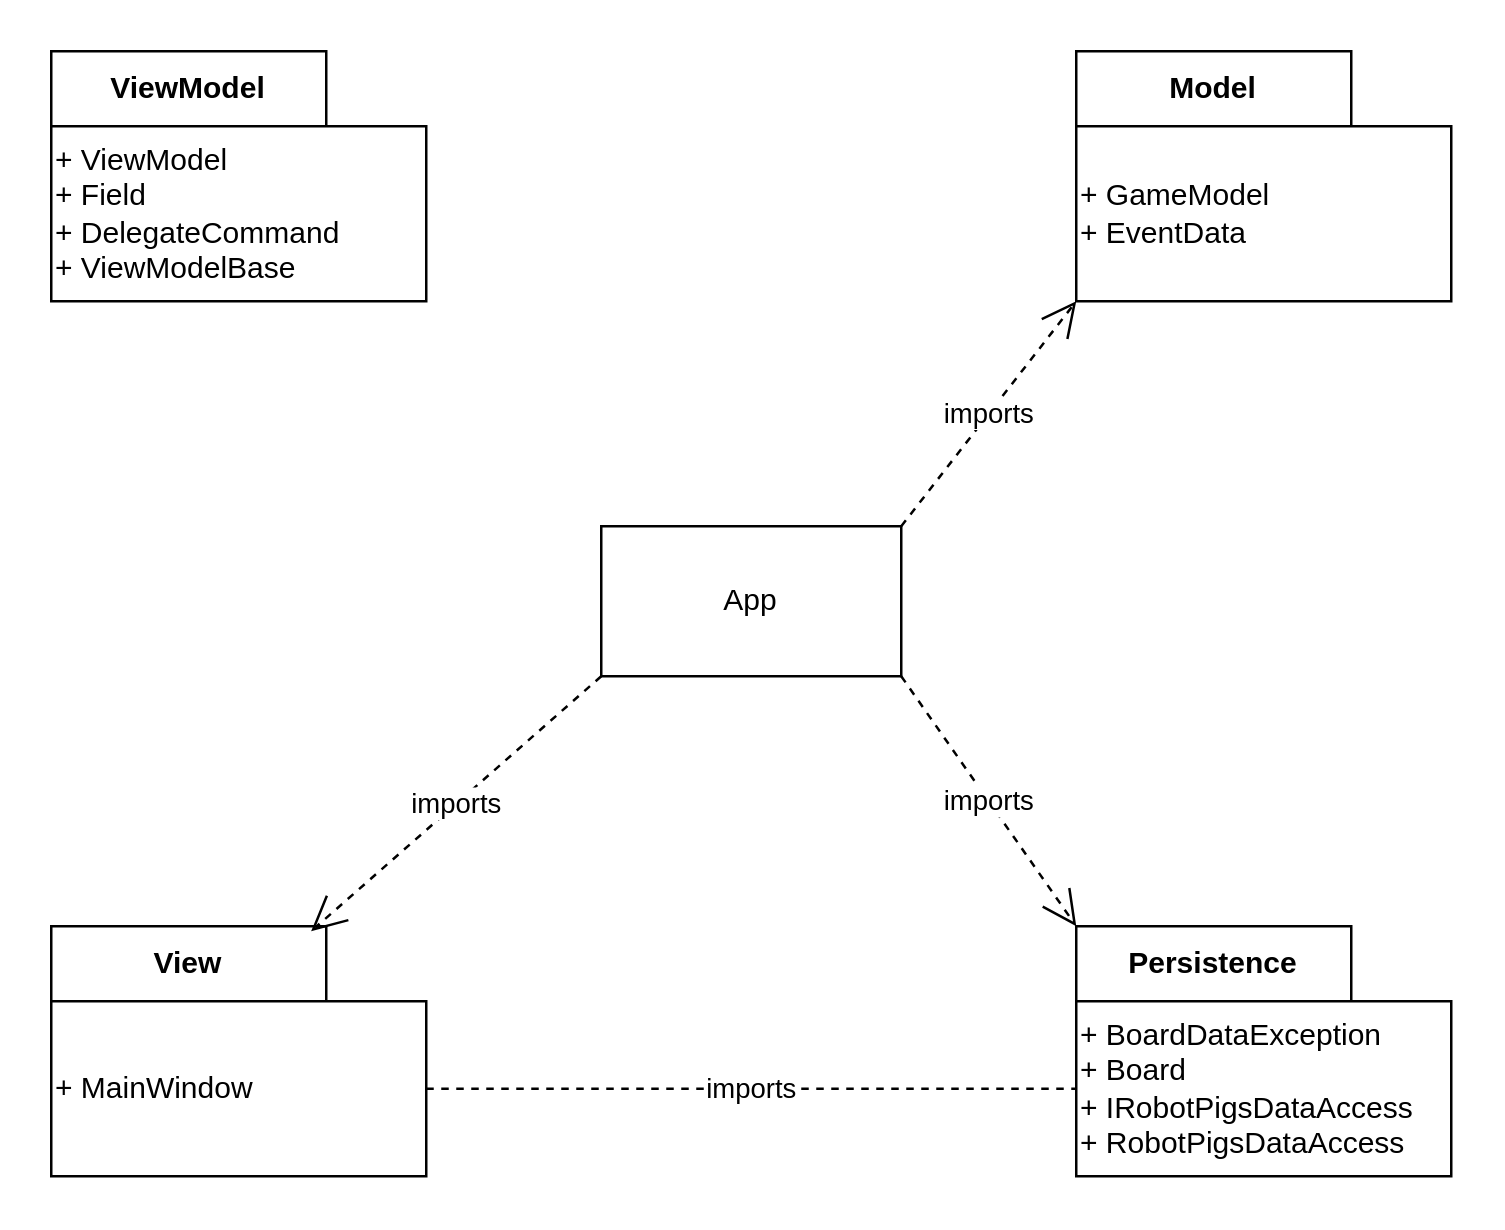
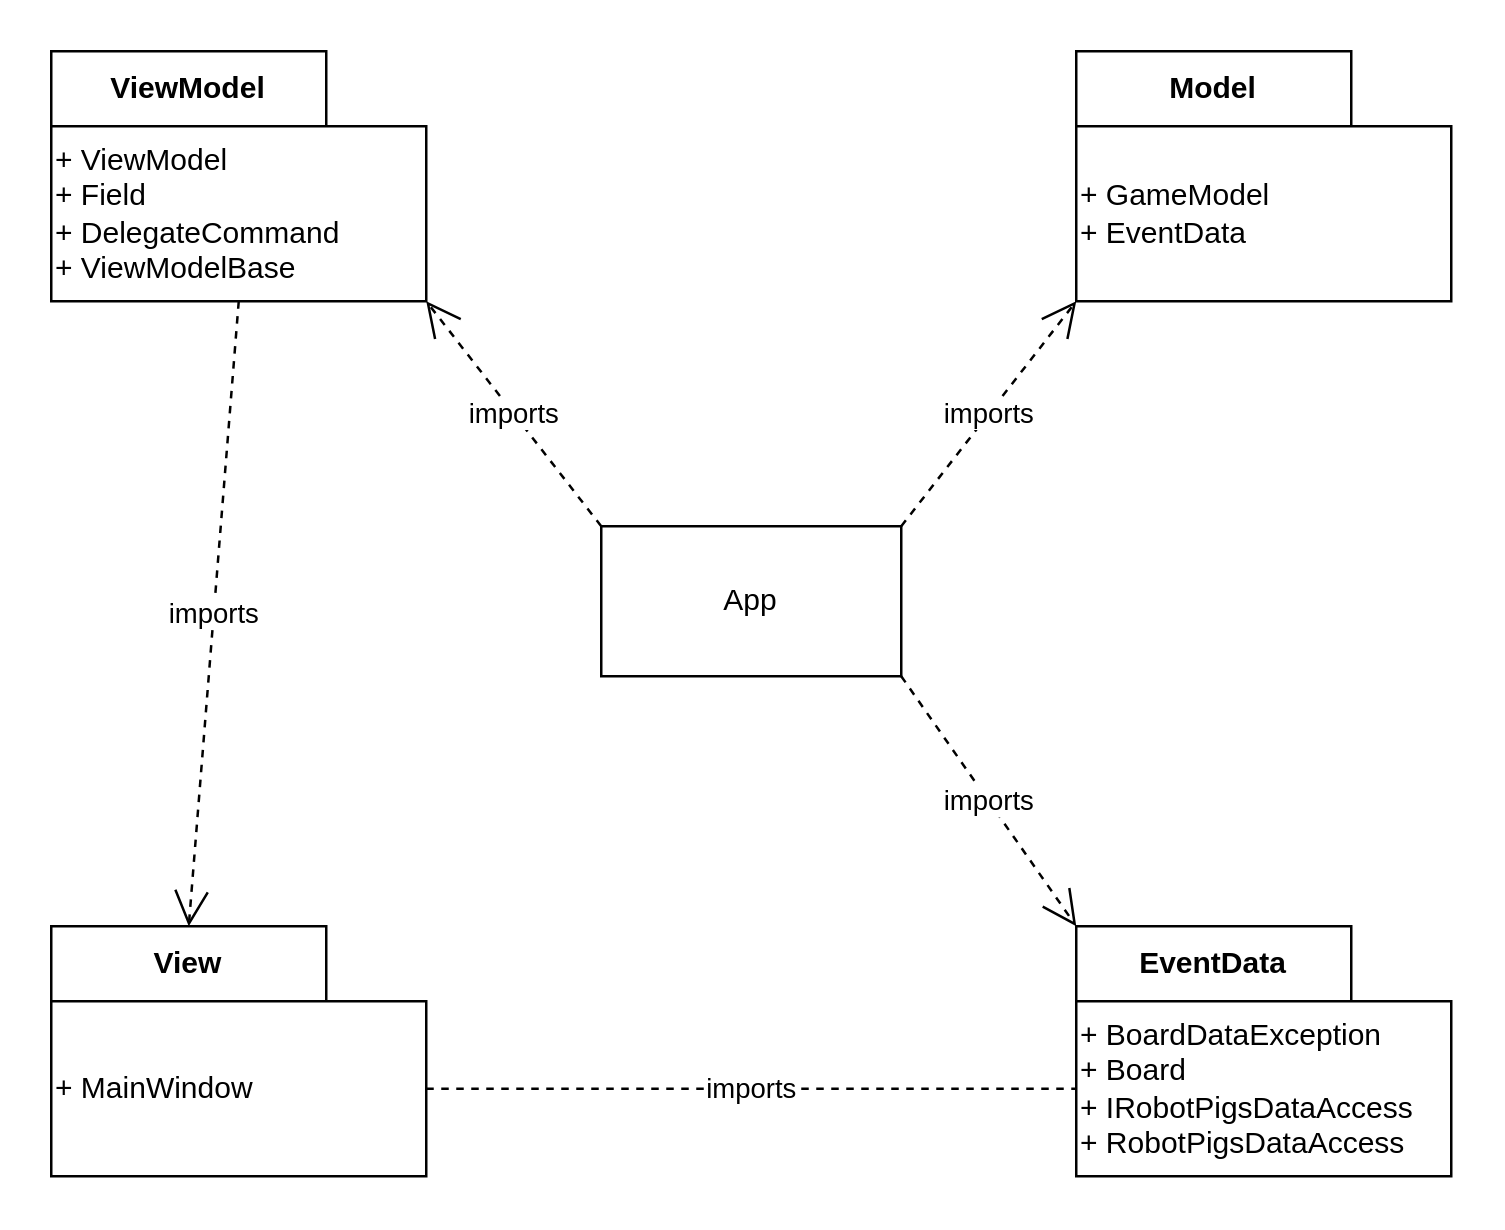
none -> (555, 466)
(538, 732) -> none
none -> (202, 764)
(1214, 964) -> (1214, 964)
